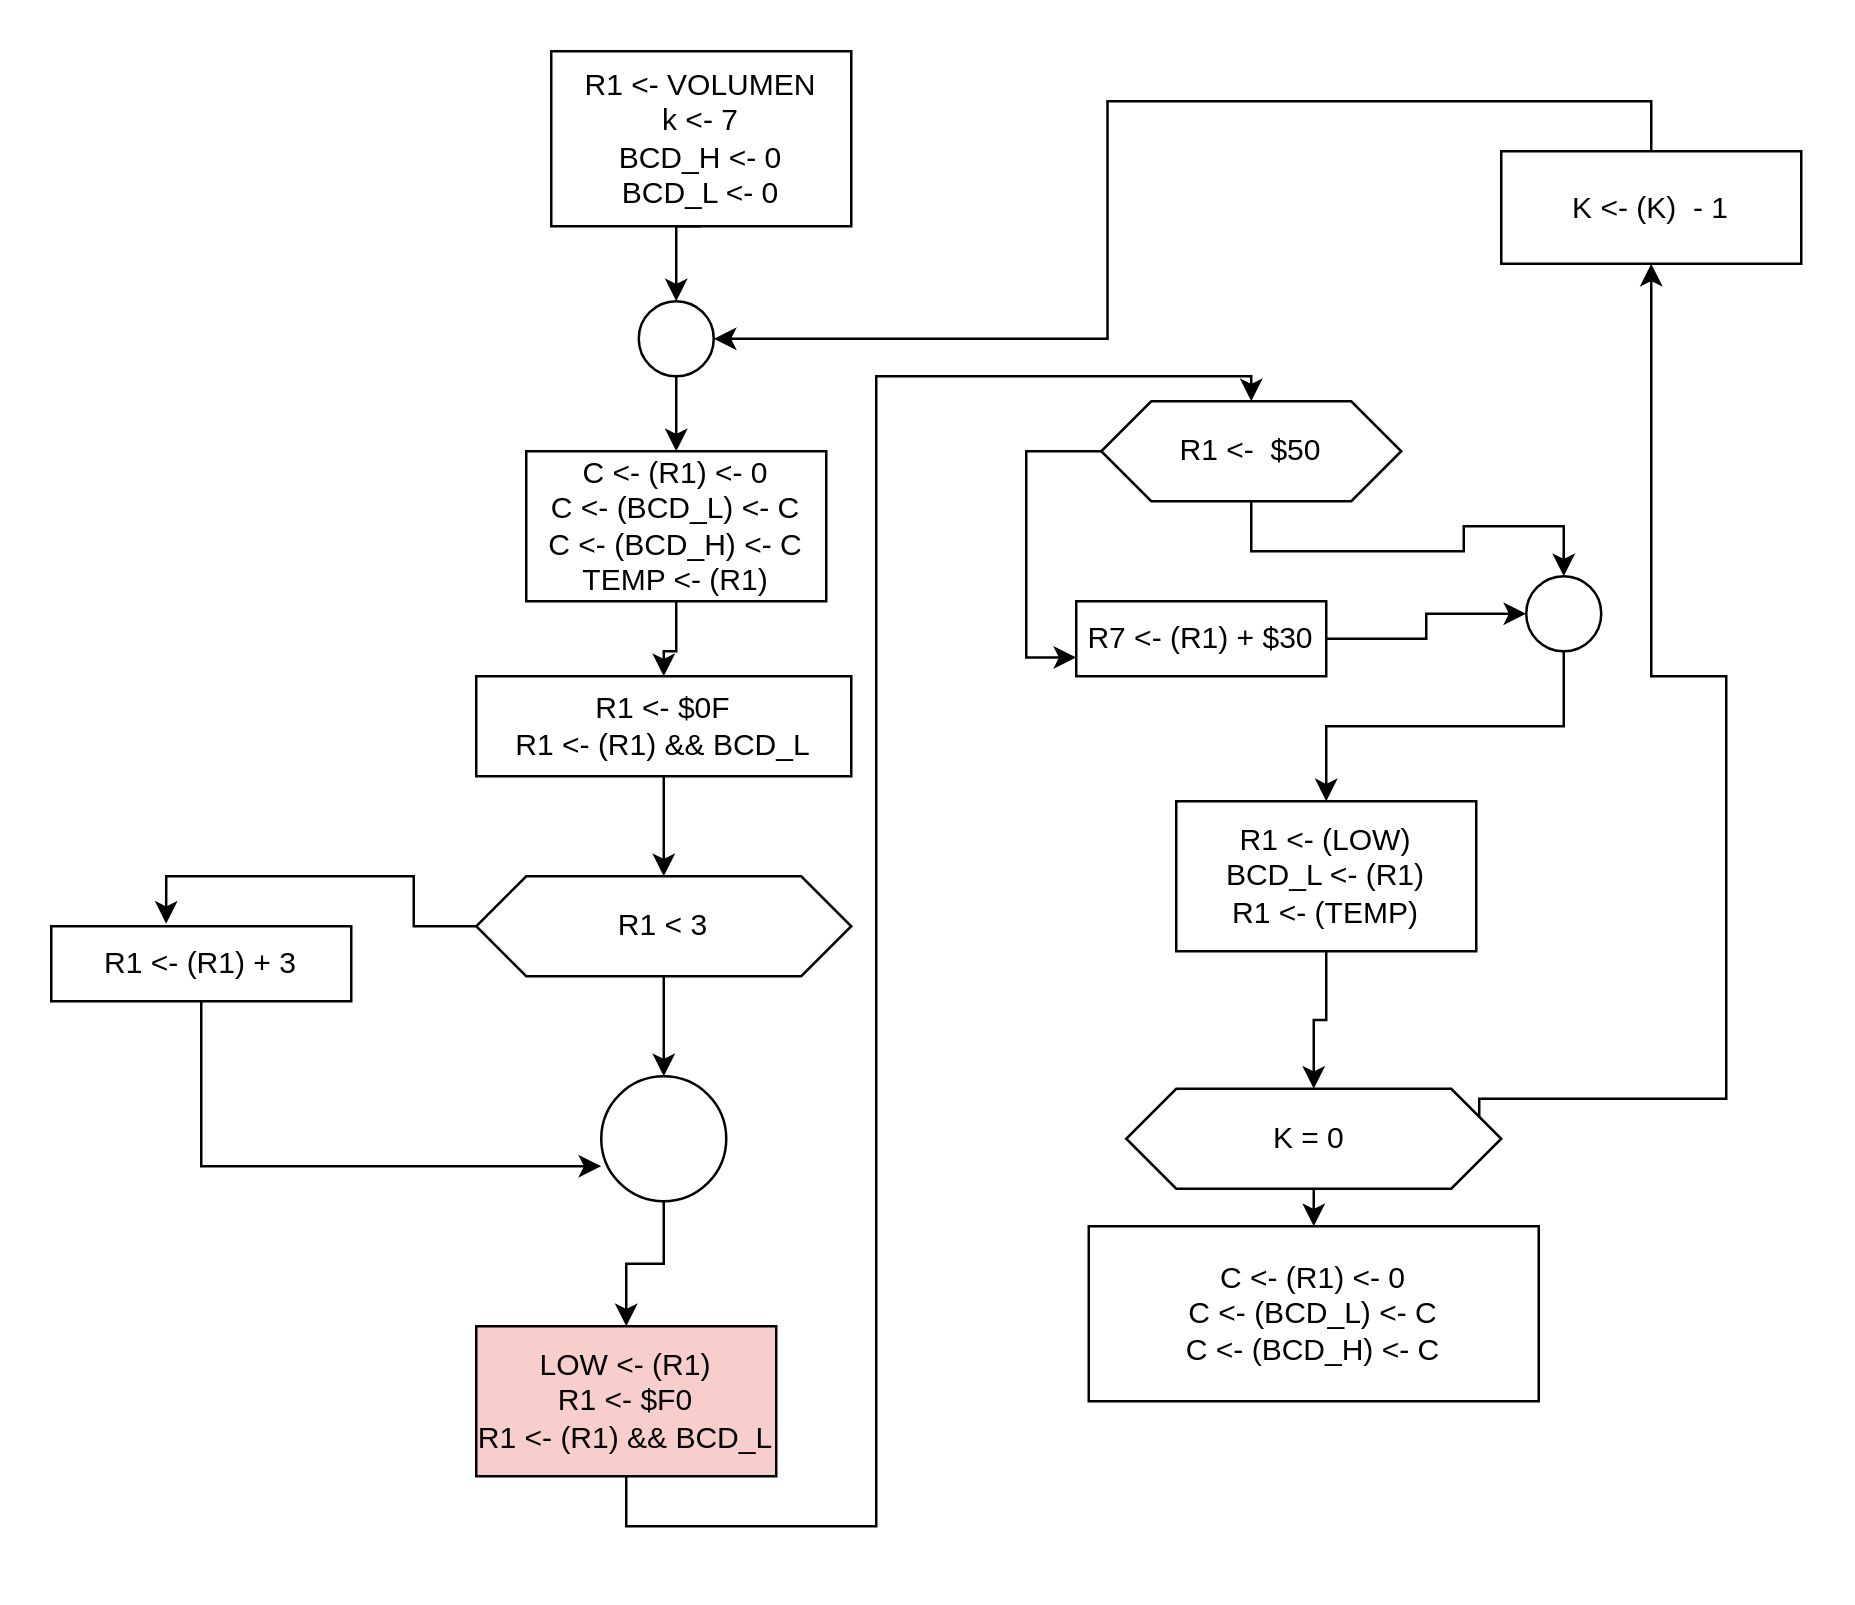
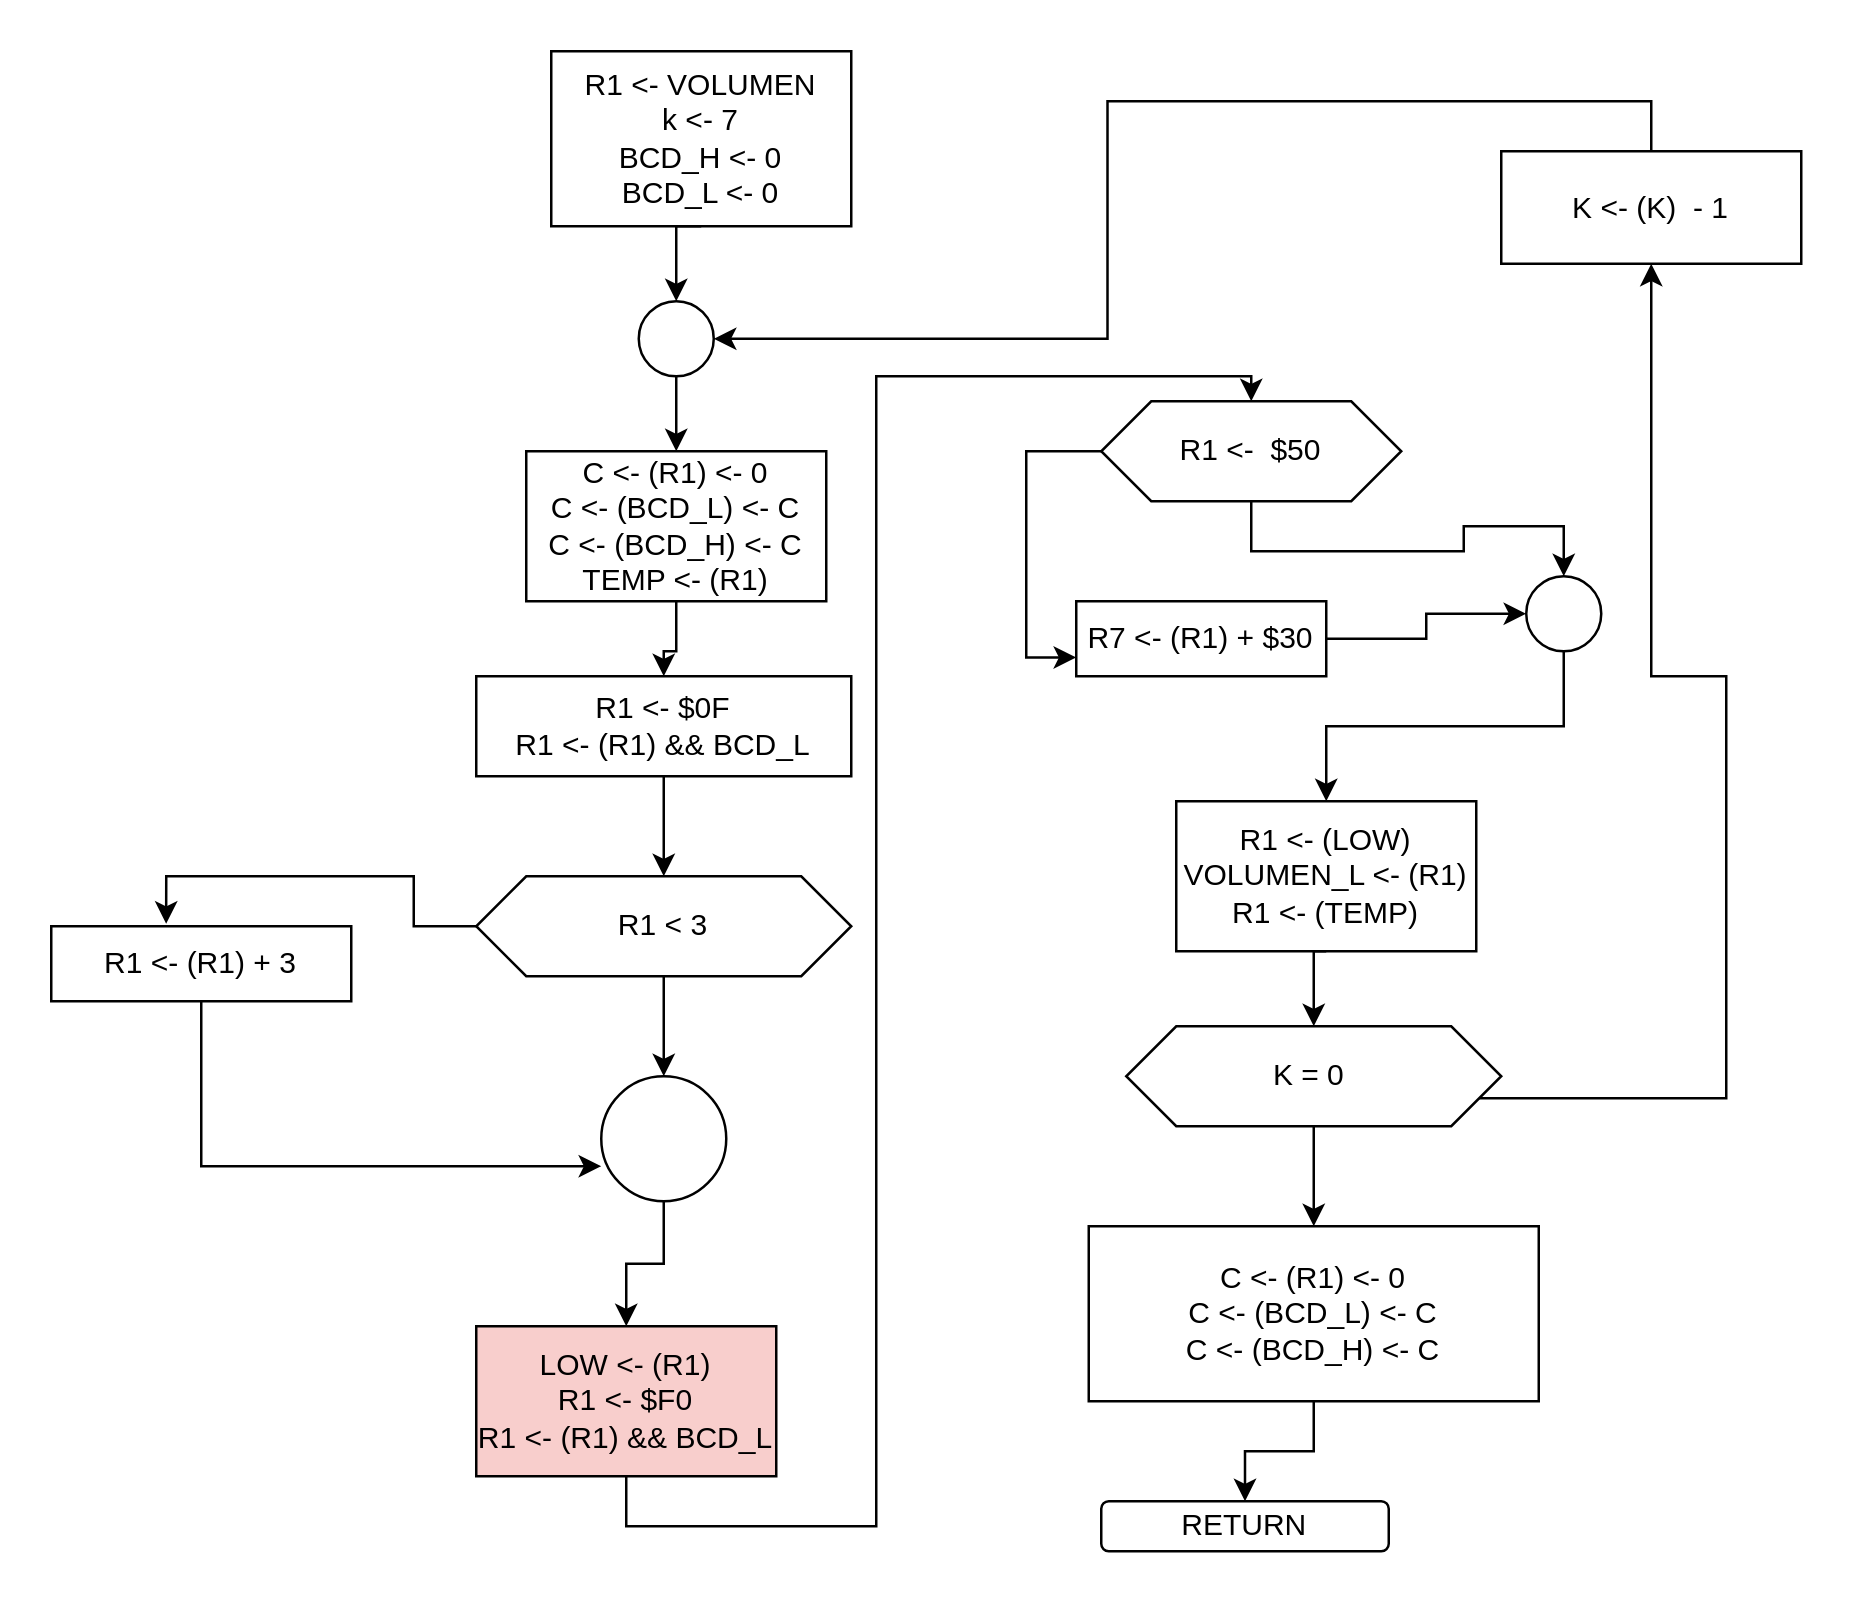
(1326, 876) -> (1326, 876)
(1314, 1139) -> (1314, 1076)
none -> (1287, 1451)
none -> (1245, 1526)
